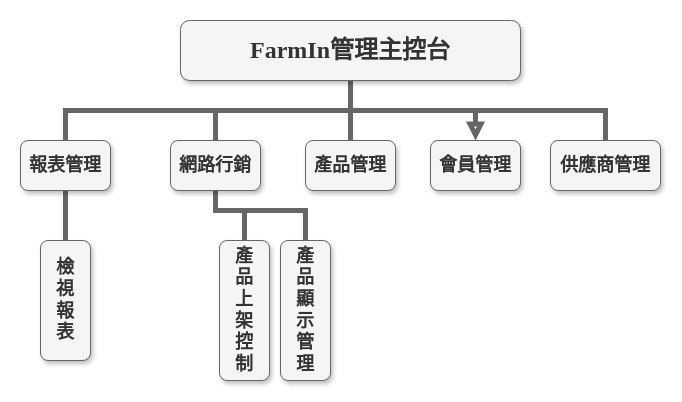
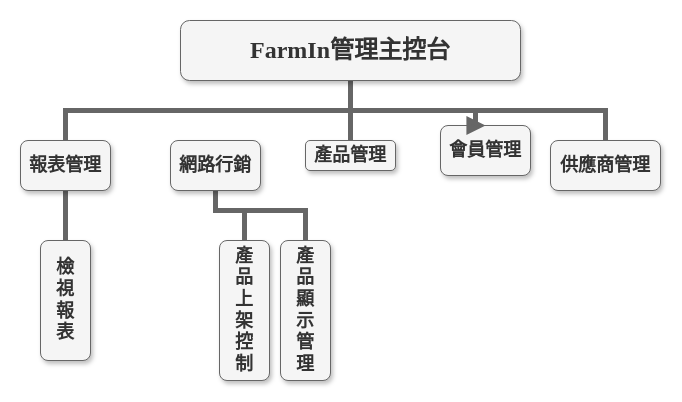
(216, 126) -> none
(351, 166) -> (351, 156)
(476, 166) -> (486, 151)
